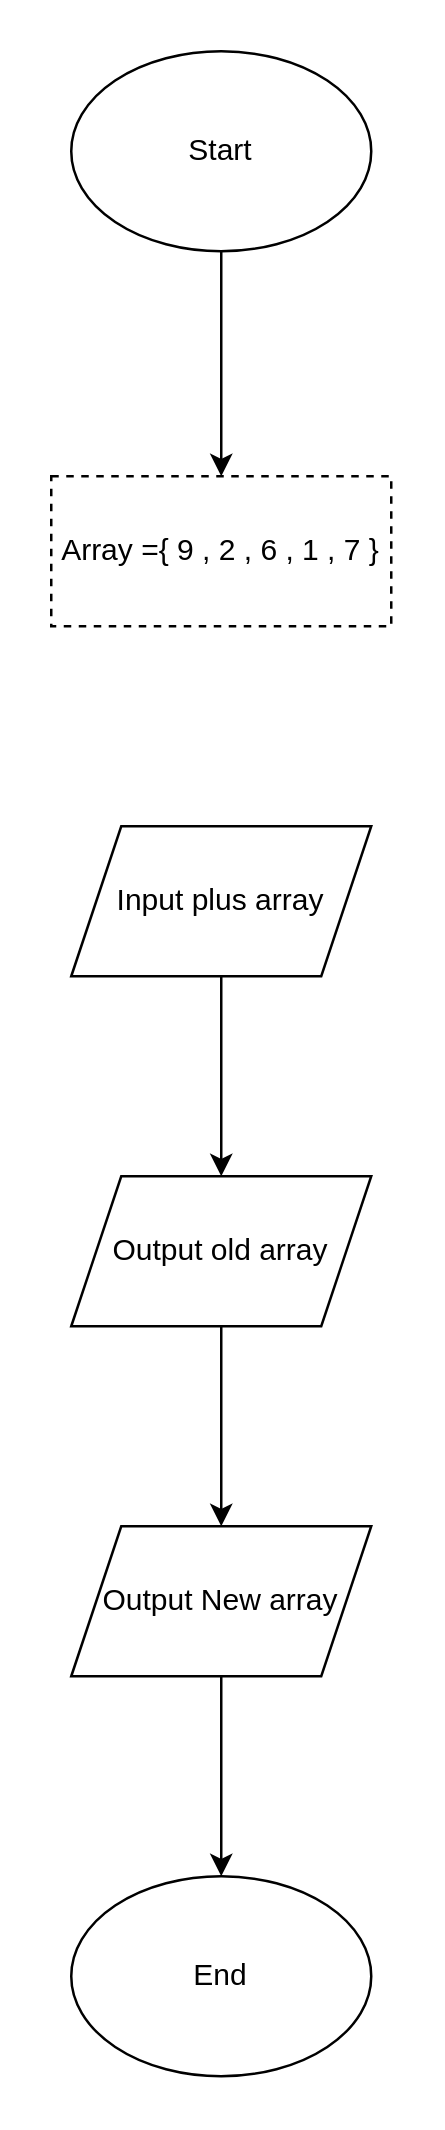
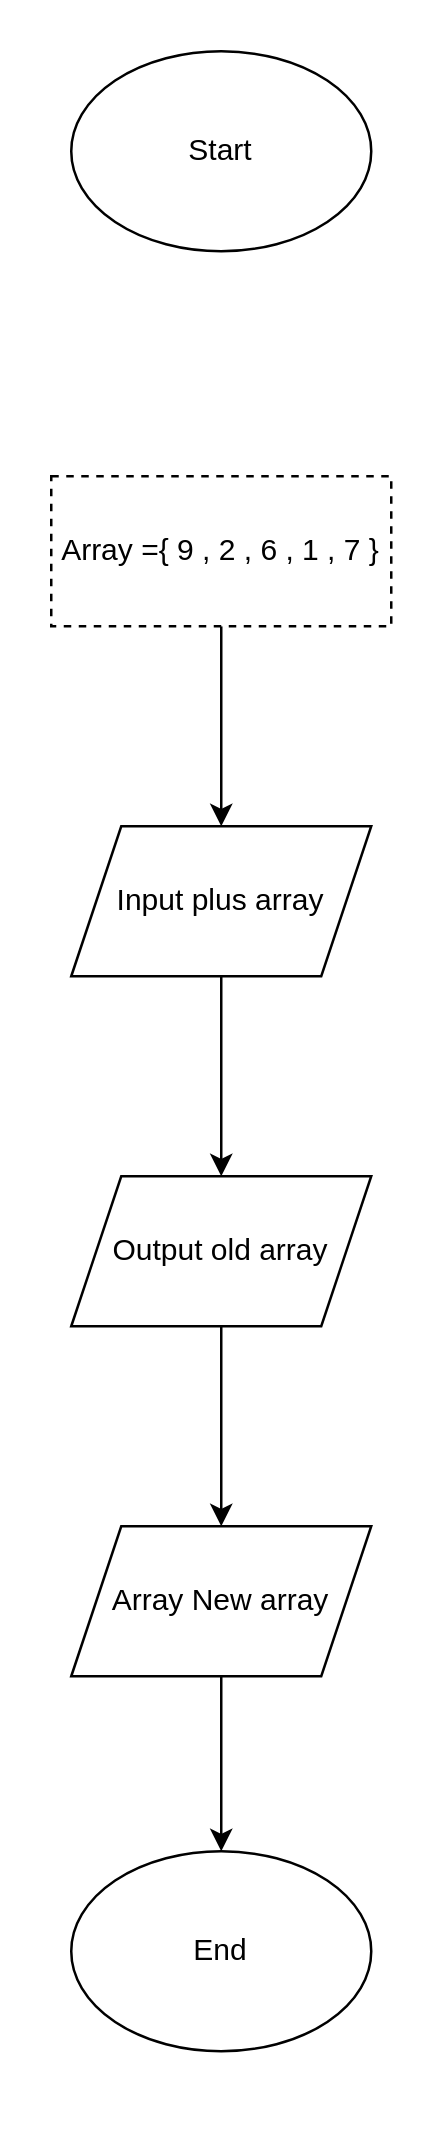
(221, 355) -> none
none -> (221, 718)
(221, 1601) -> (221, 1601)
(221, 1976) -> (221, 1951)
